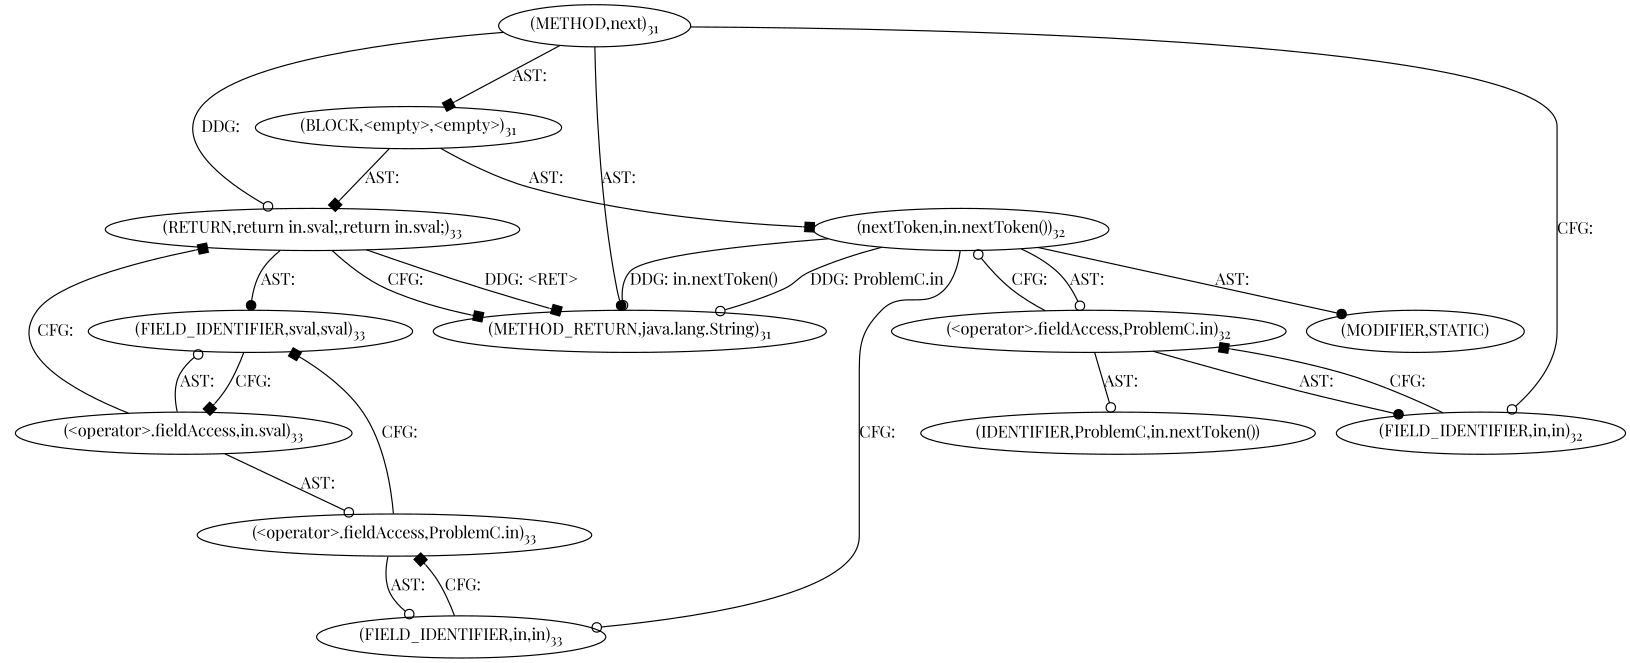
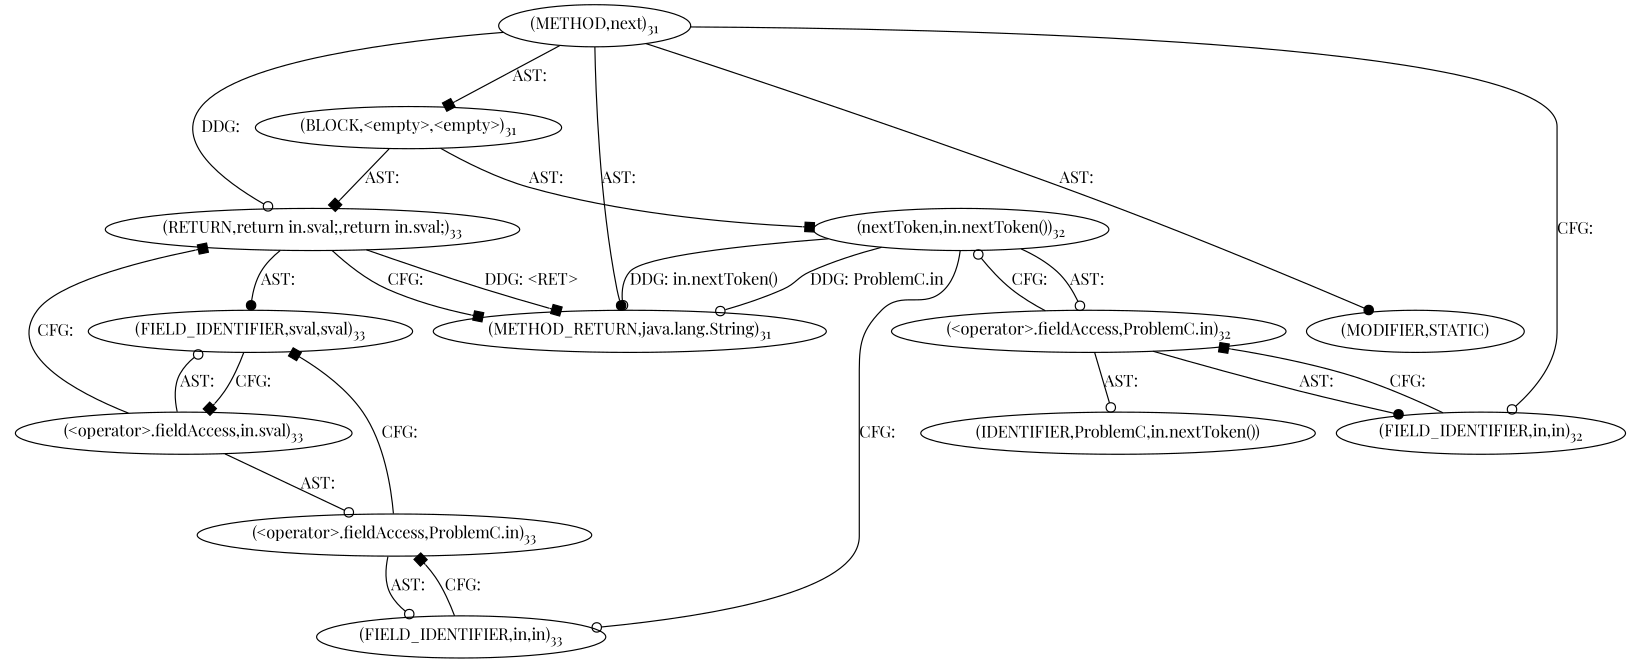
(1187, 280) -> (1008, 168)
